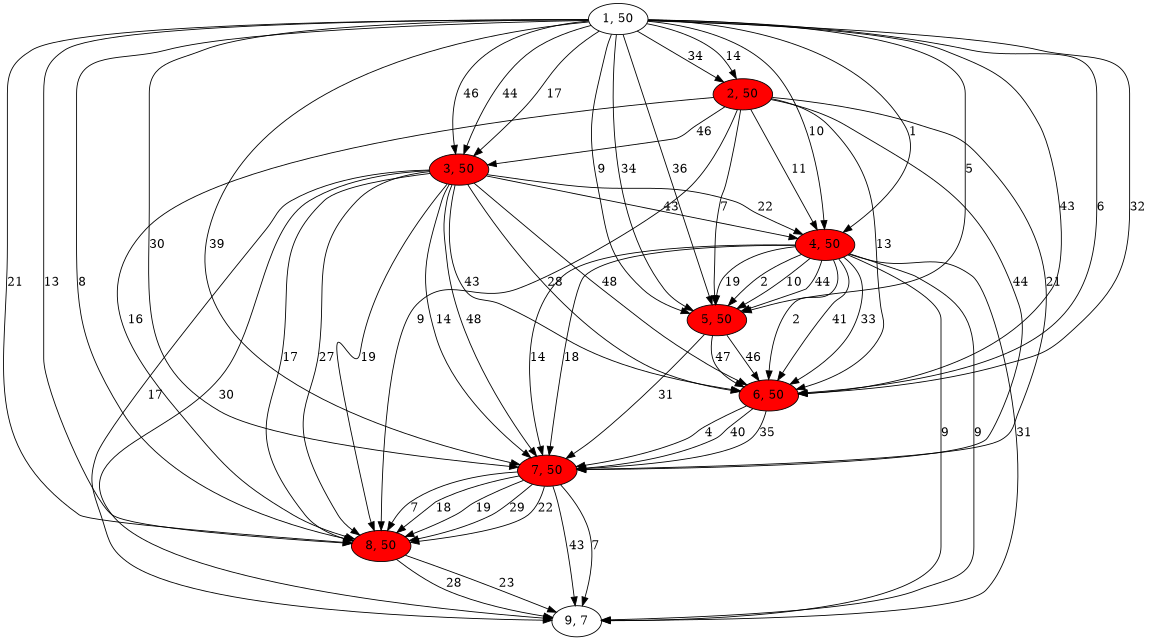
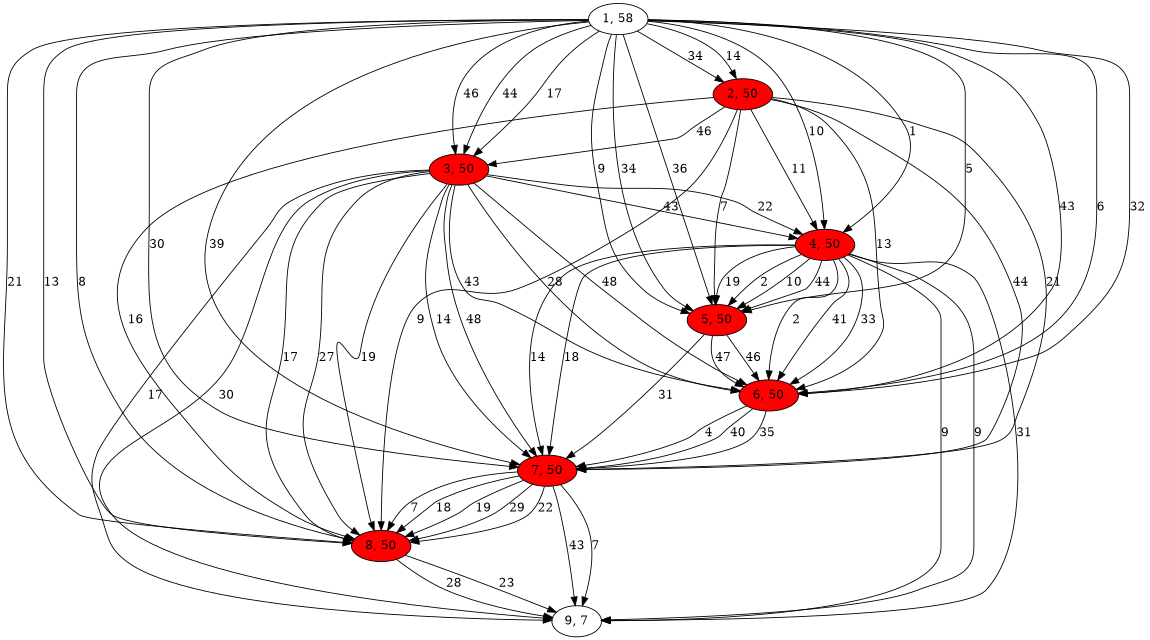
(618, 19) -> (618, 19)
